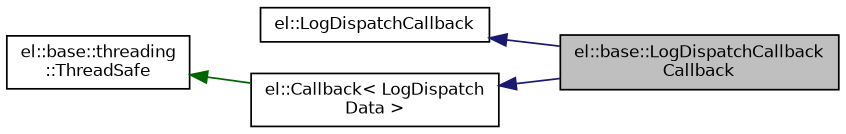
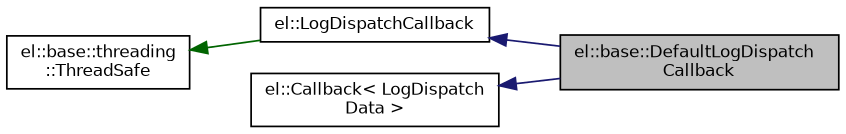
(700, 62) -> (700, 62)
(229, 80) -> (234, 44)
